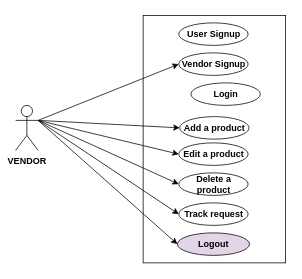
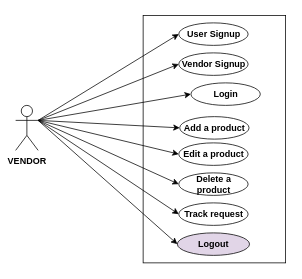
none -> (110, 76)
none -> (115, 107)
